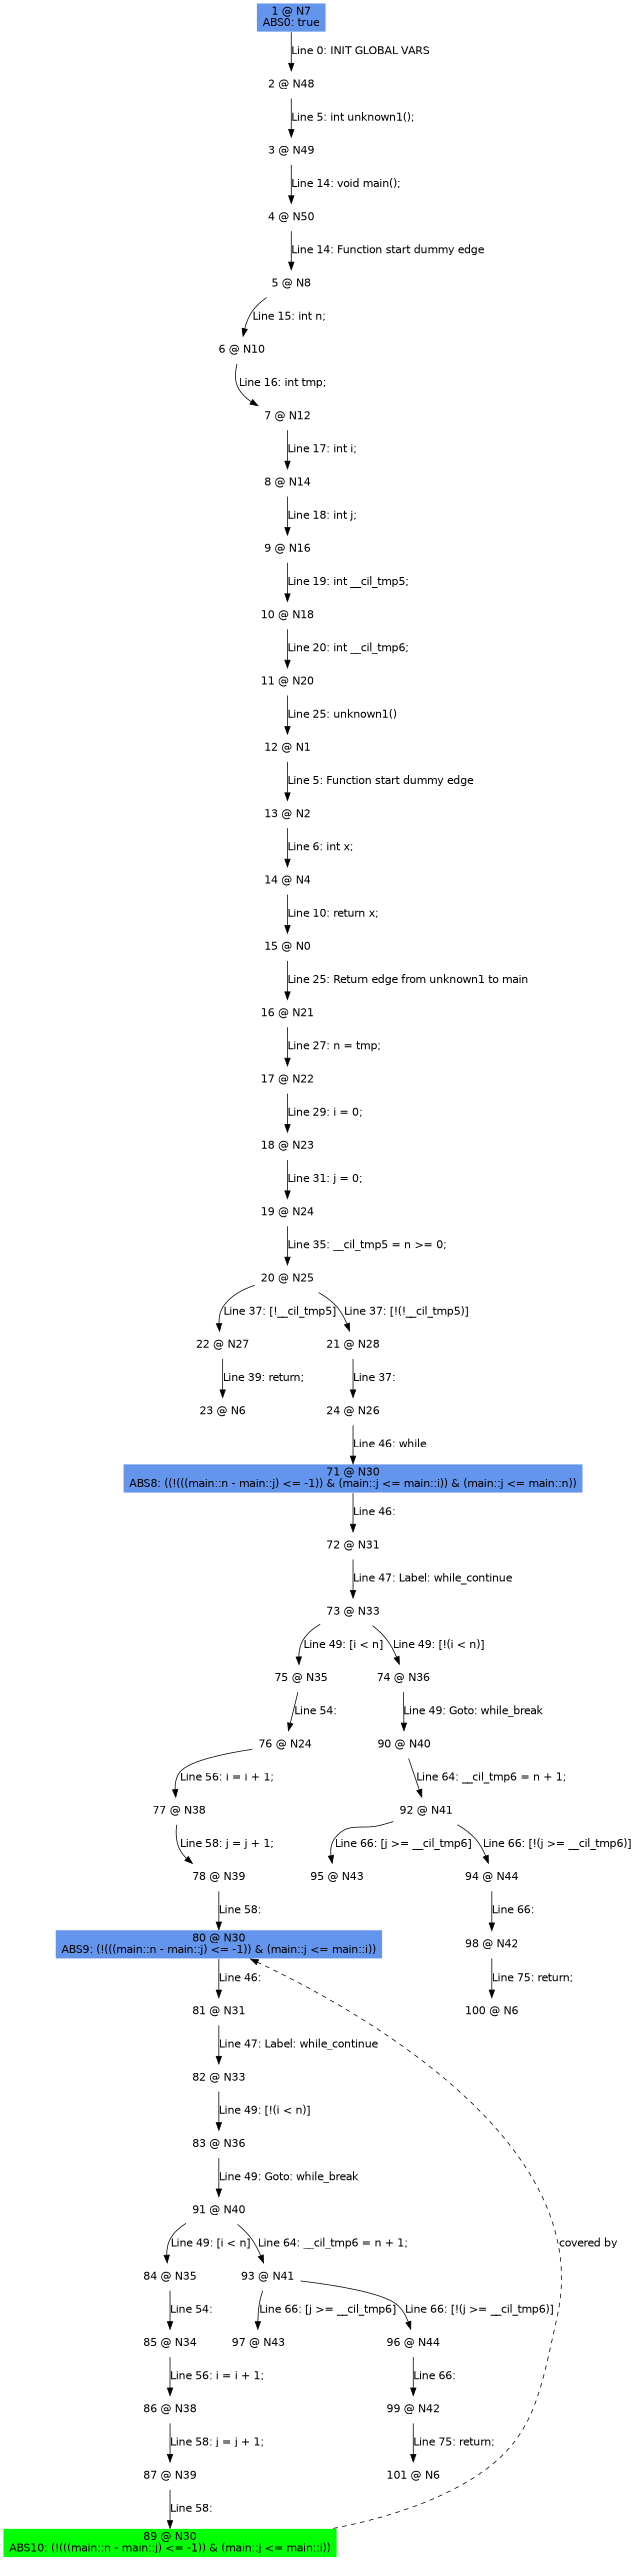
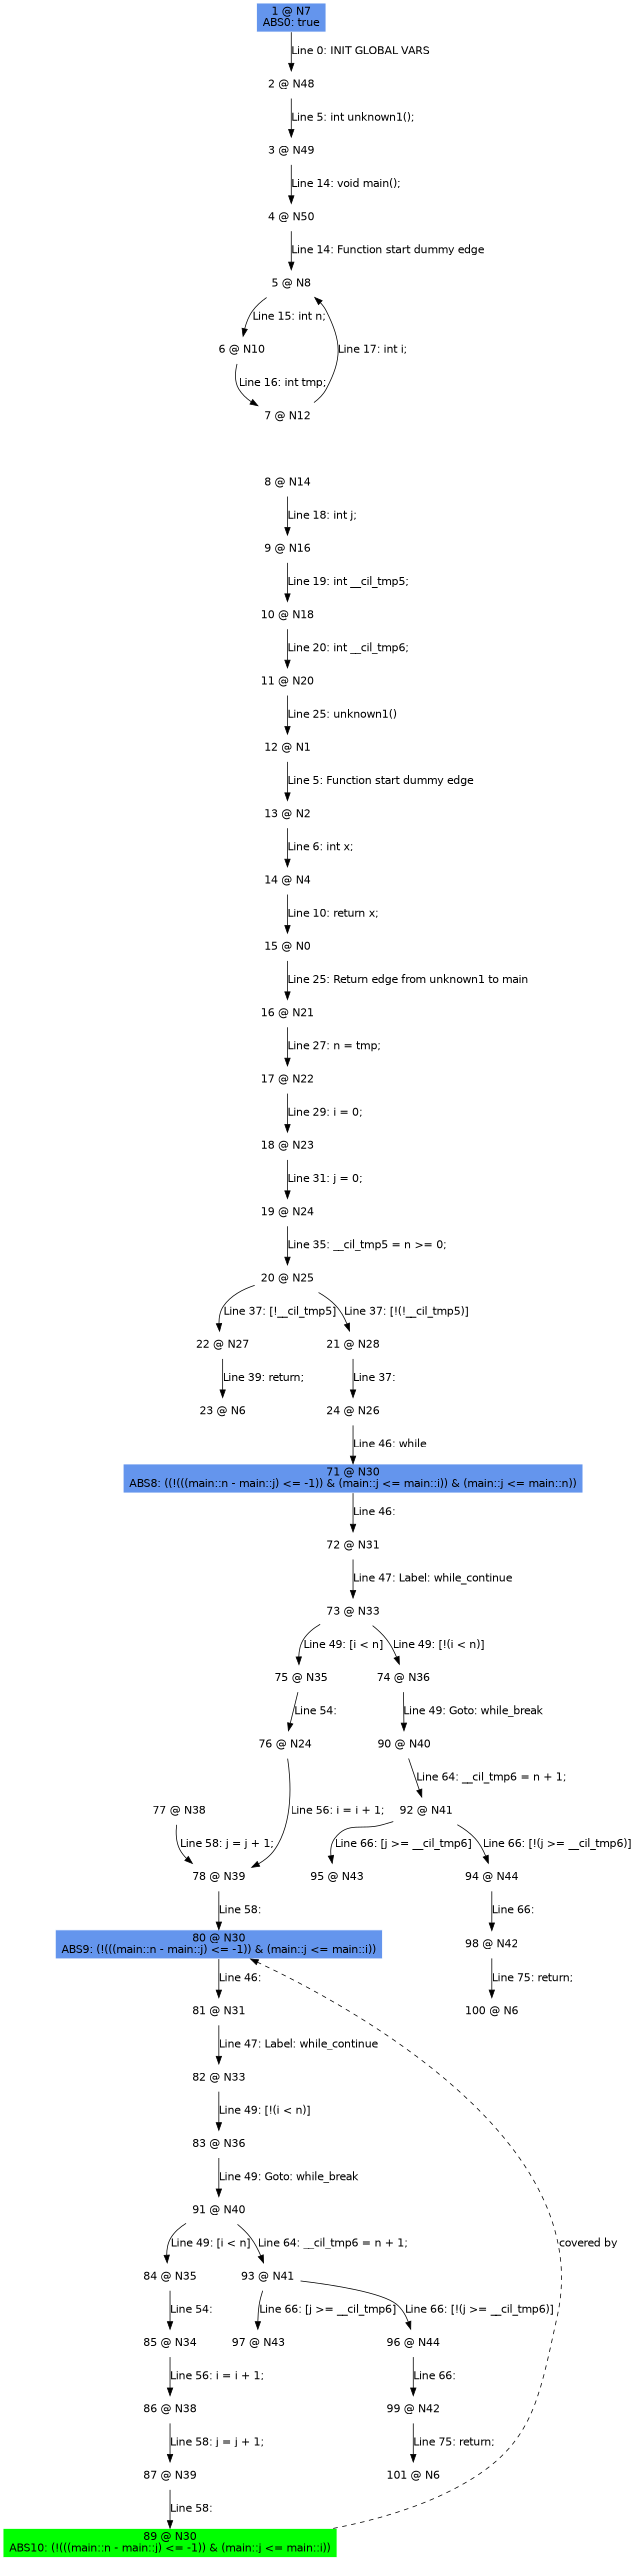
(287, 446) -> (338, 354)
(206, 1759) -> (288, 1816)
